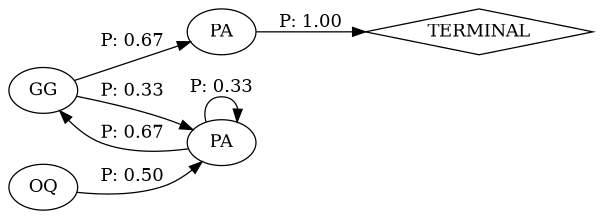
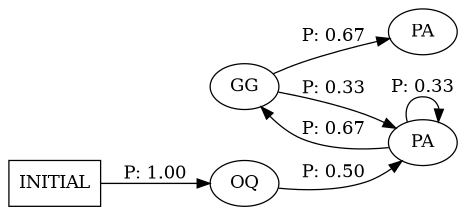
(479, 32) -> none
none -> (55, 183)
